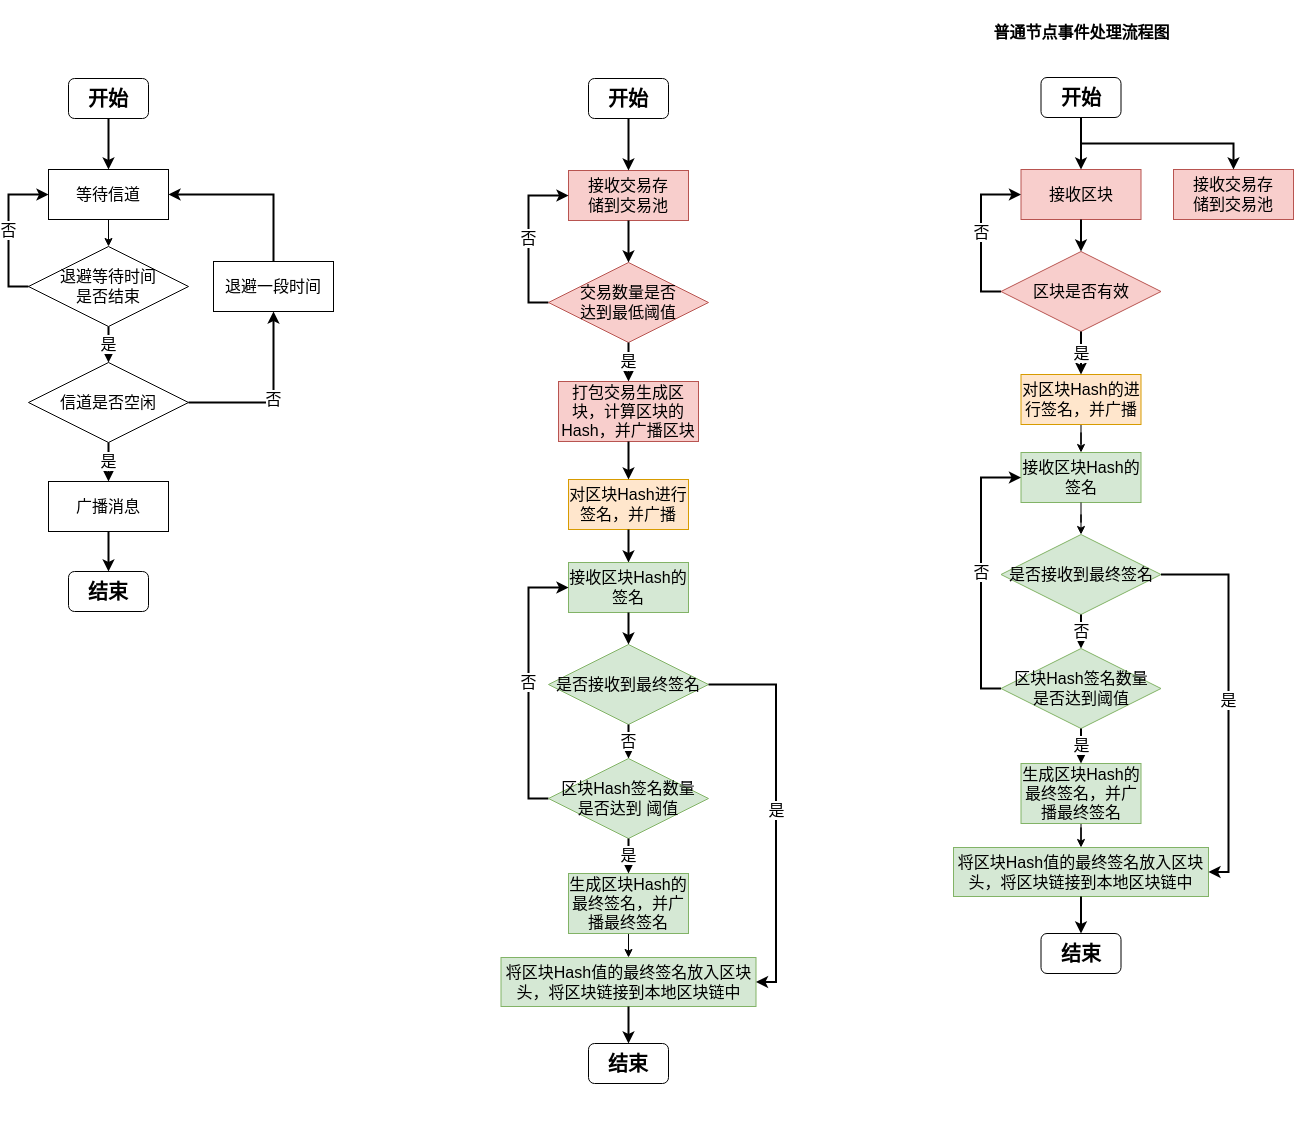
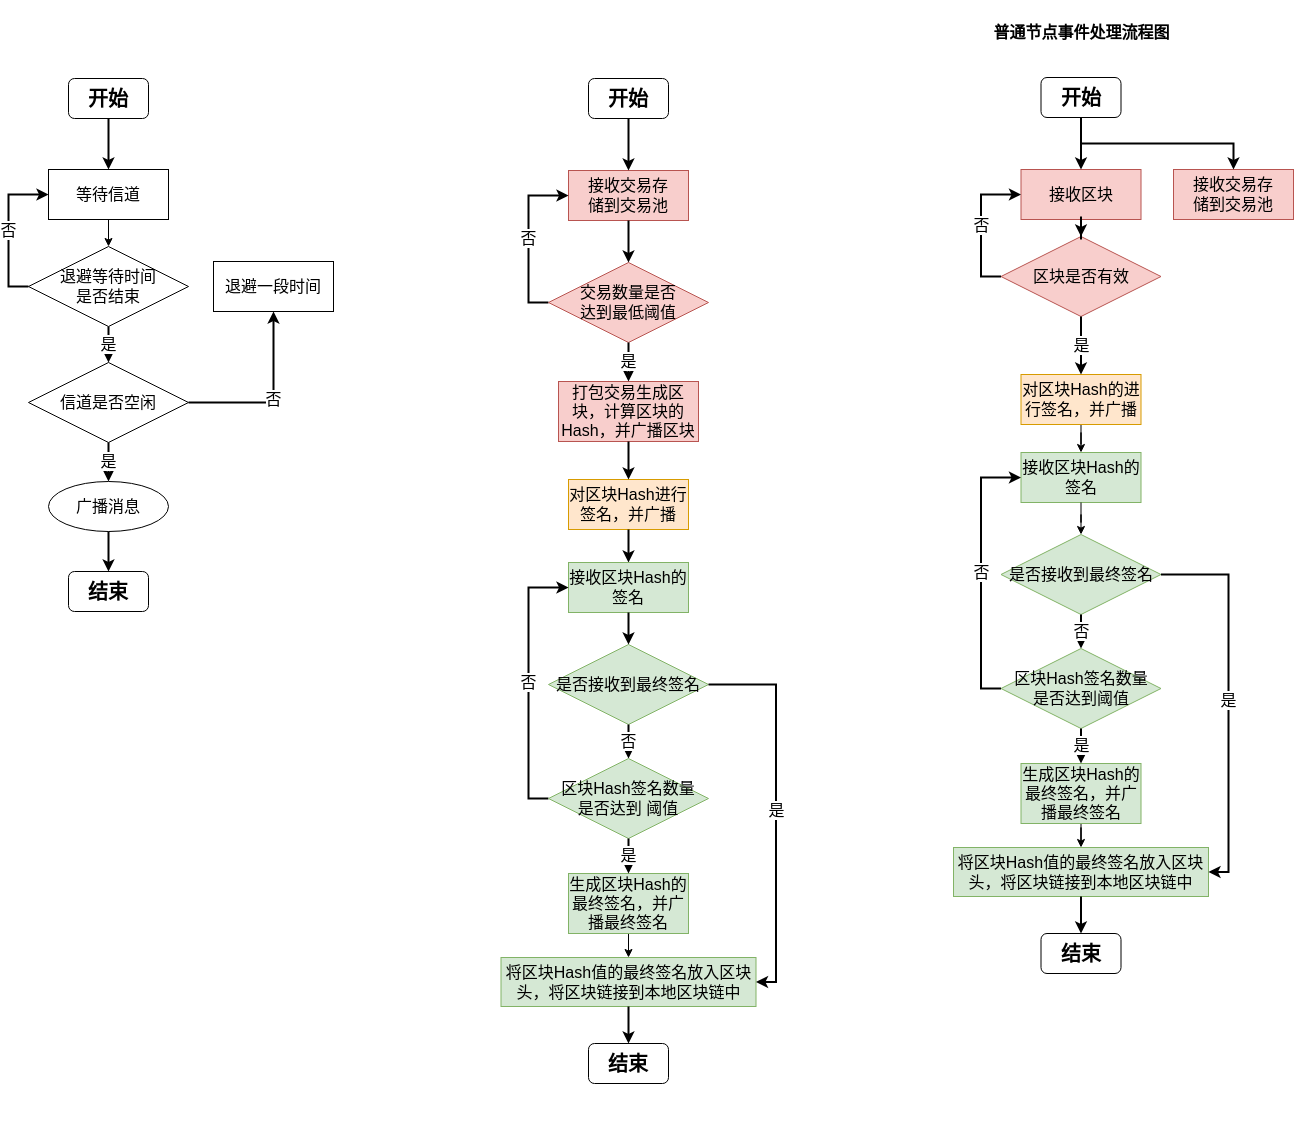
(259, 195) -> none
(1081, 292) -> (1081, 277)
(109, 507) -> (109, 507)
